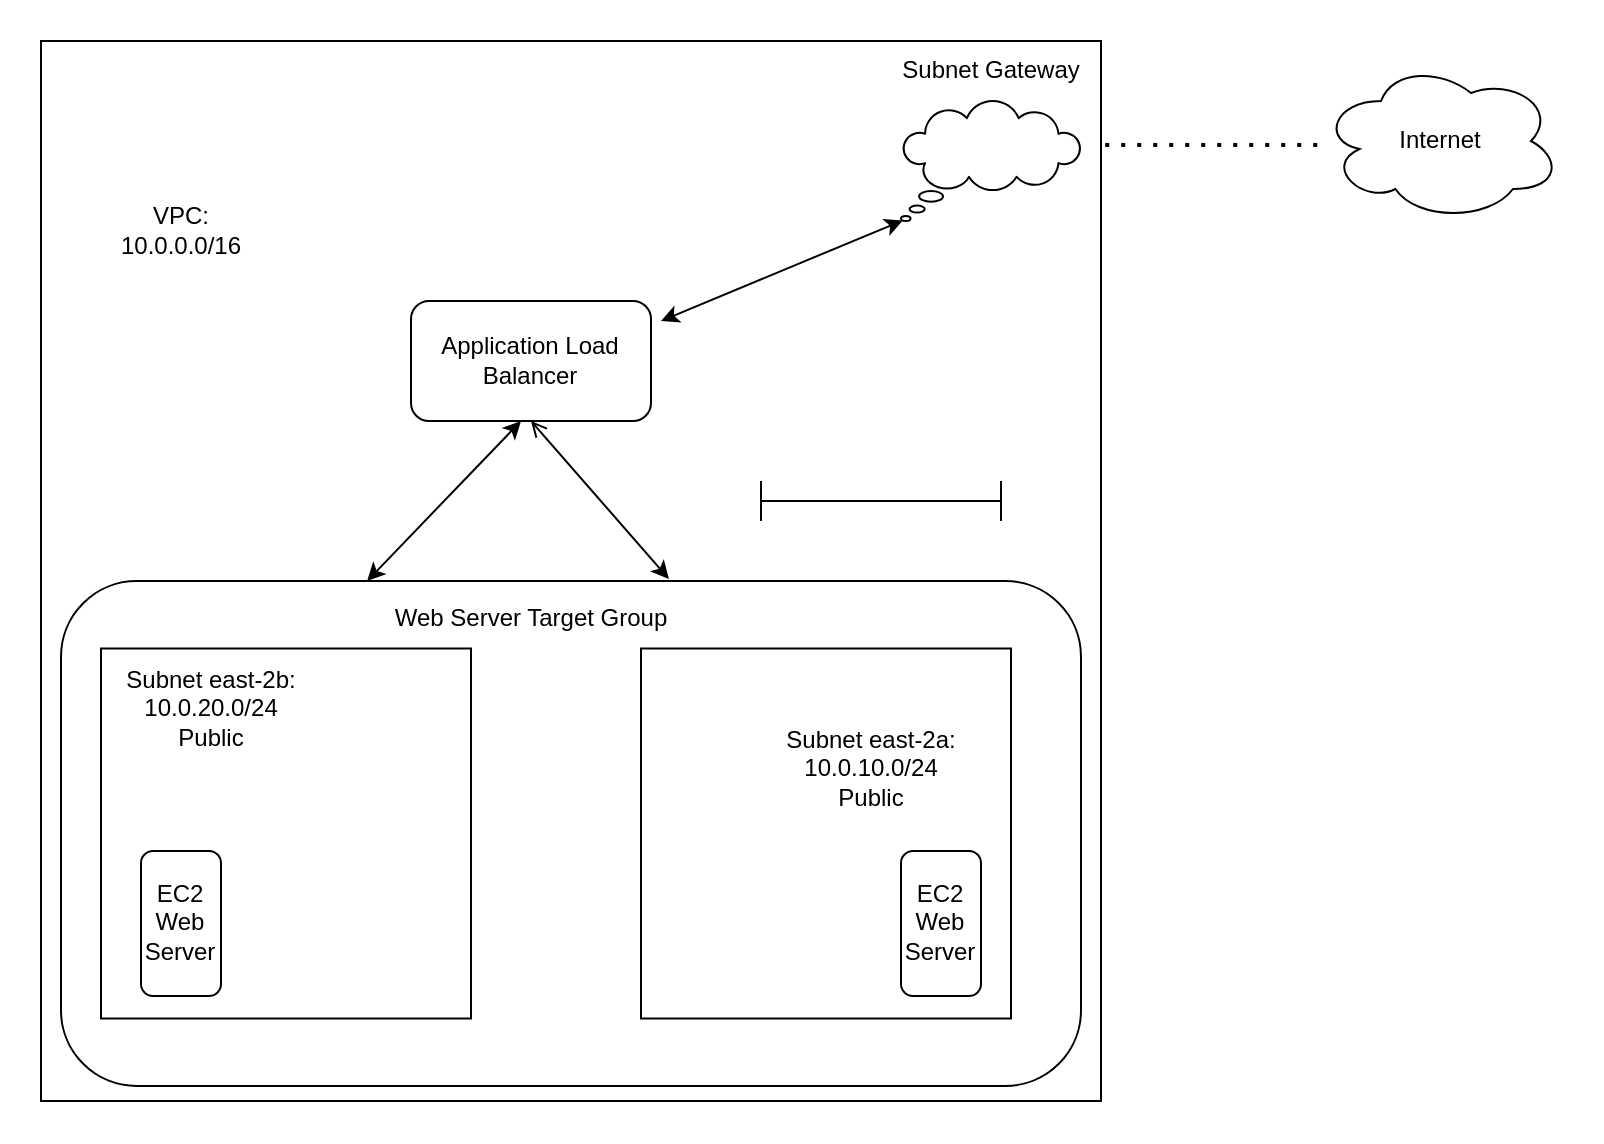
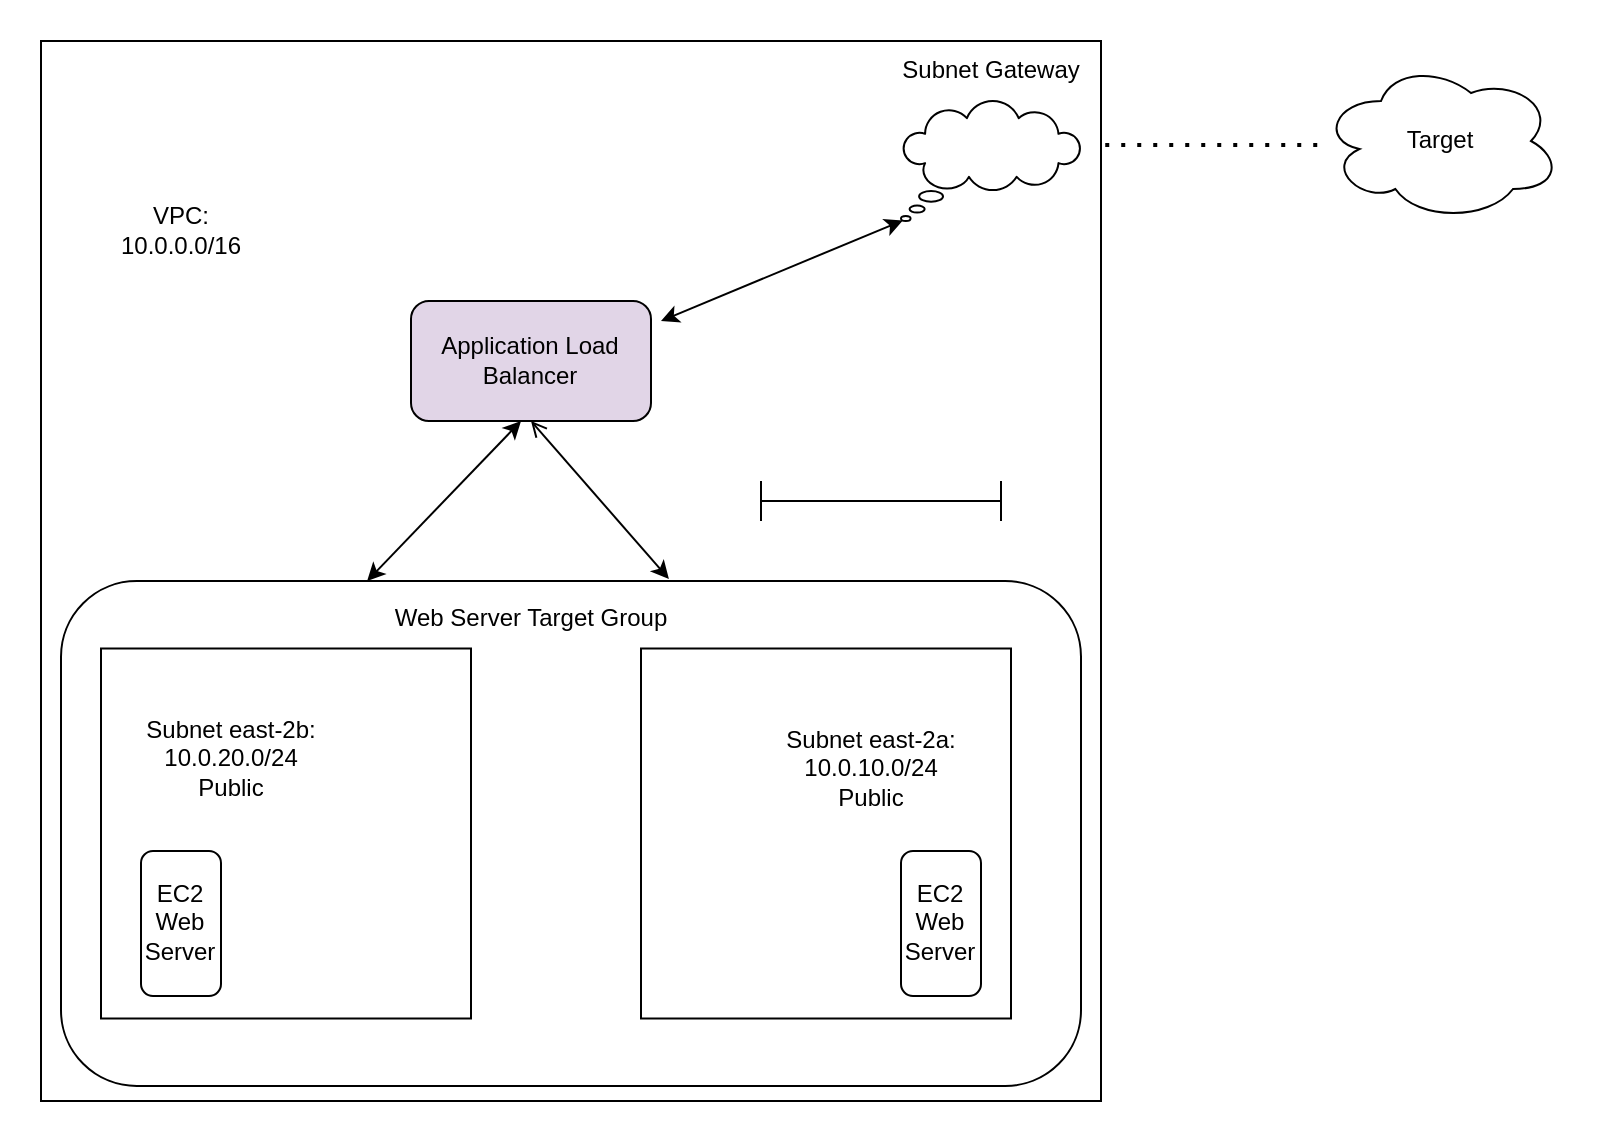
(1441, 141) -> (1441, 141)
(531, 361) -> (531, 361)
(211, 709) -> (231, 759)
